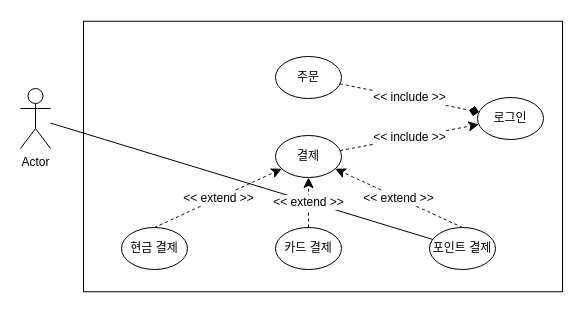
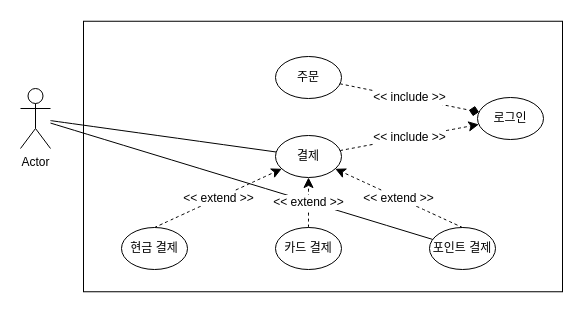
none -> (164, 136)
